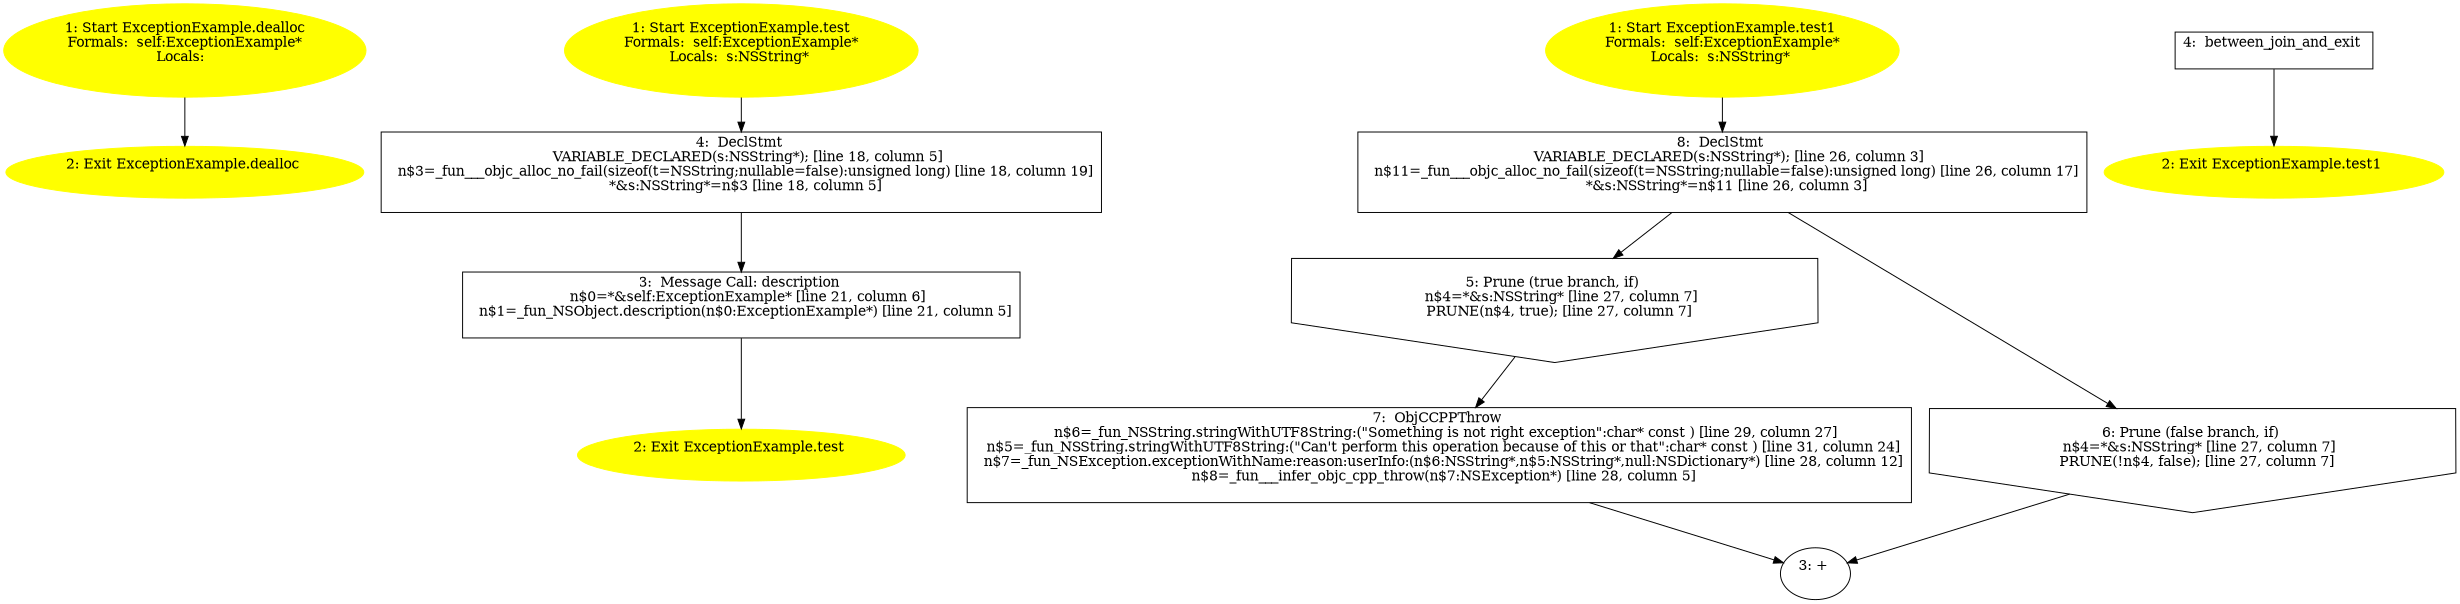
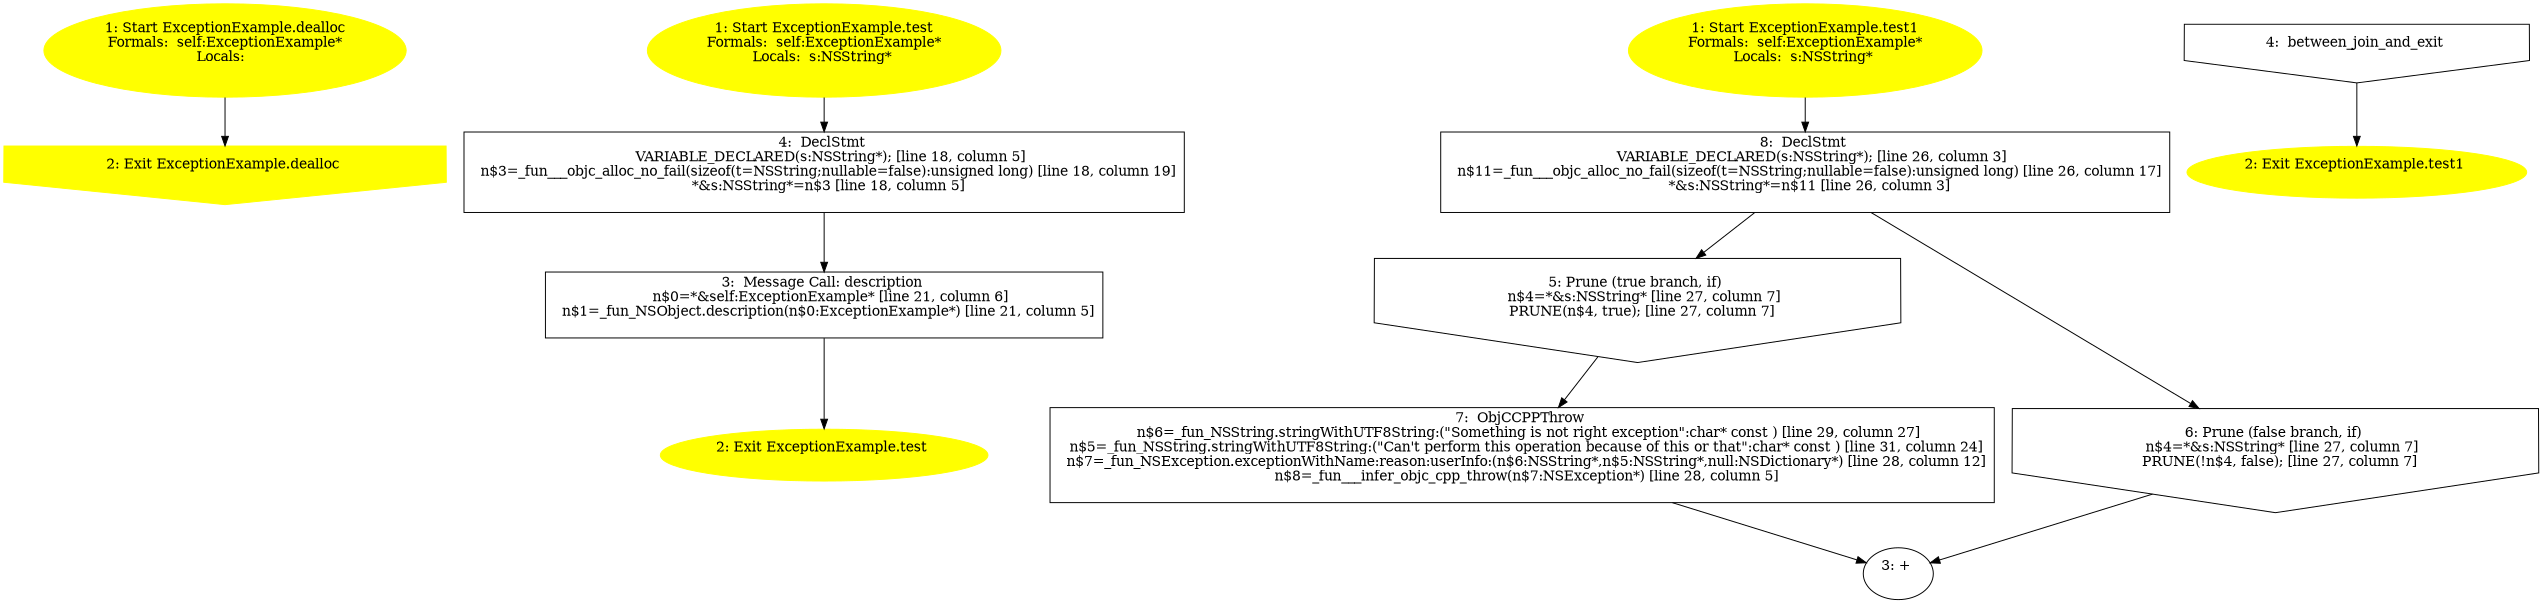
(2274, 50) -> (2357, 50)
(185, 172) -> (225, 172)
